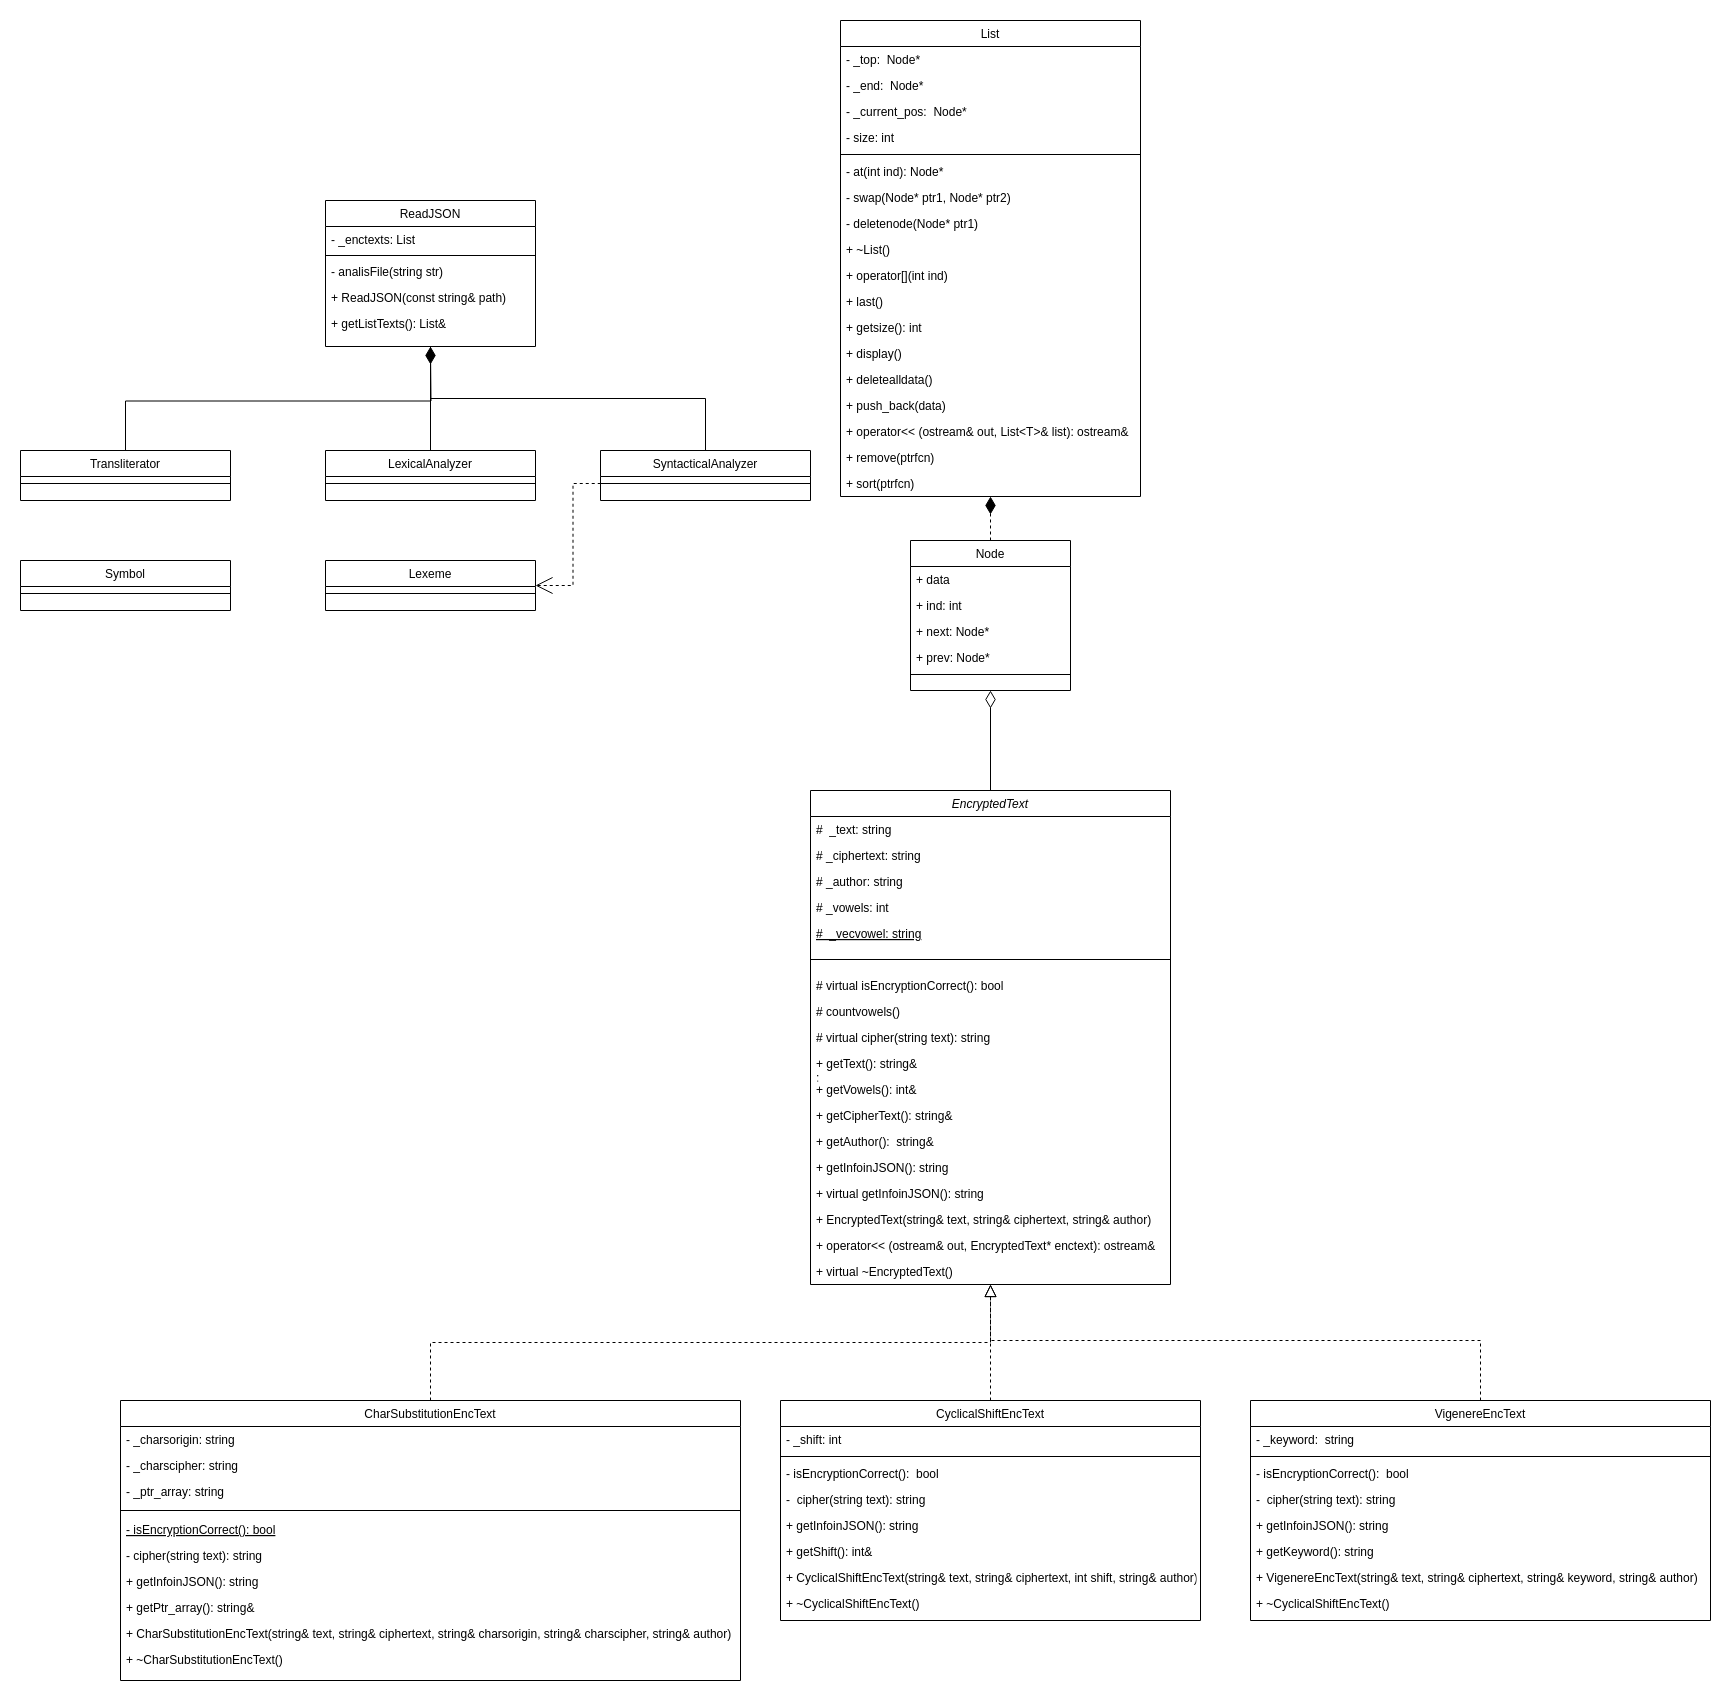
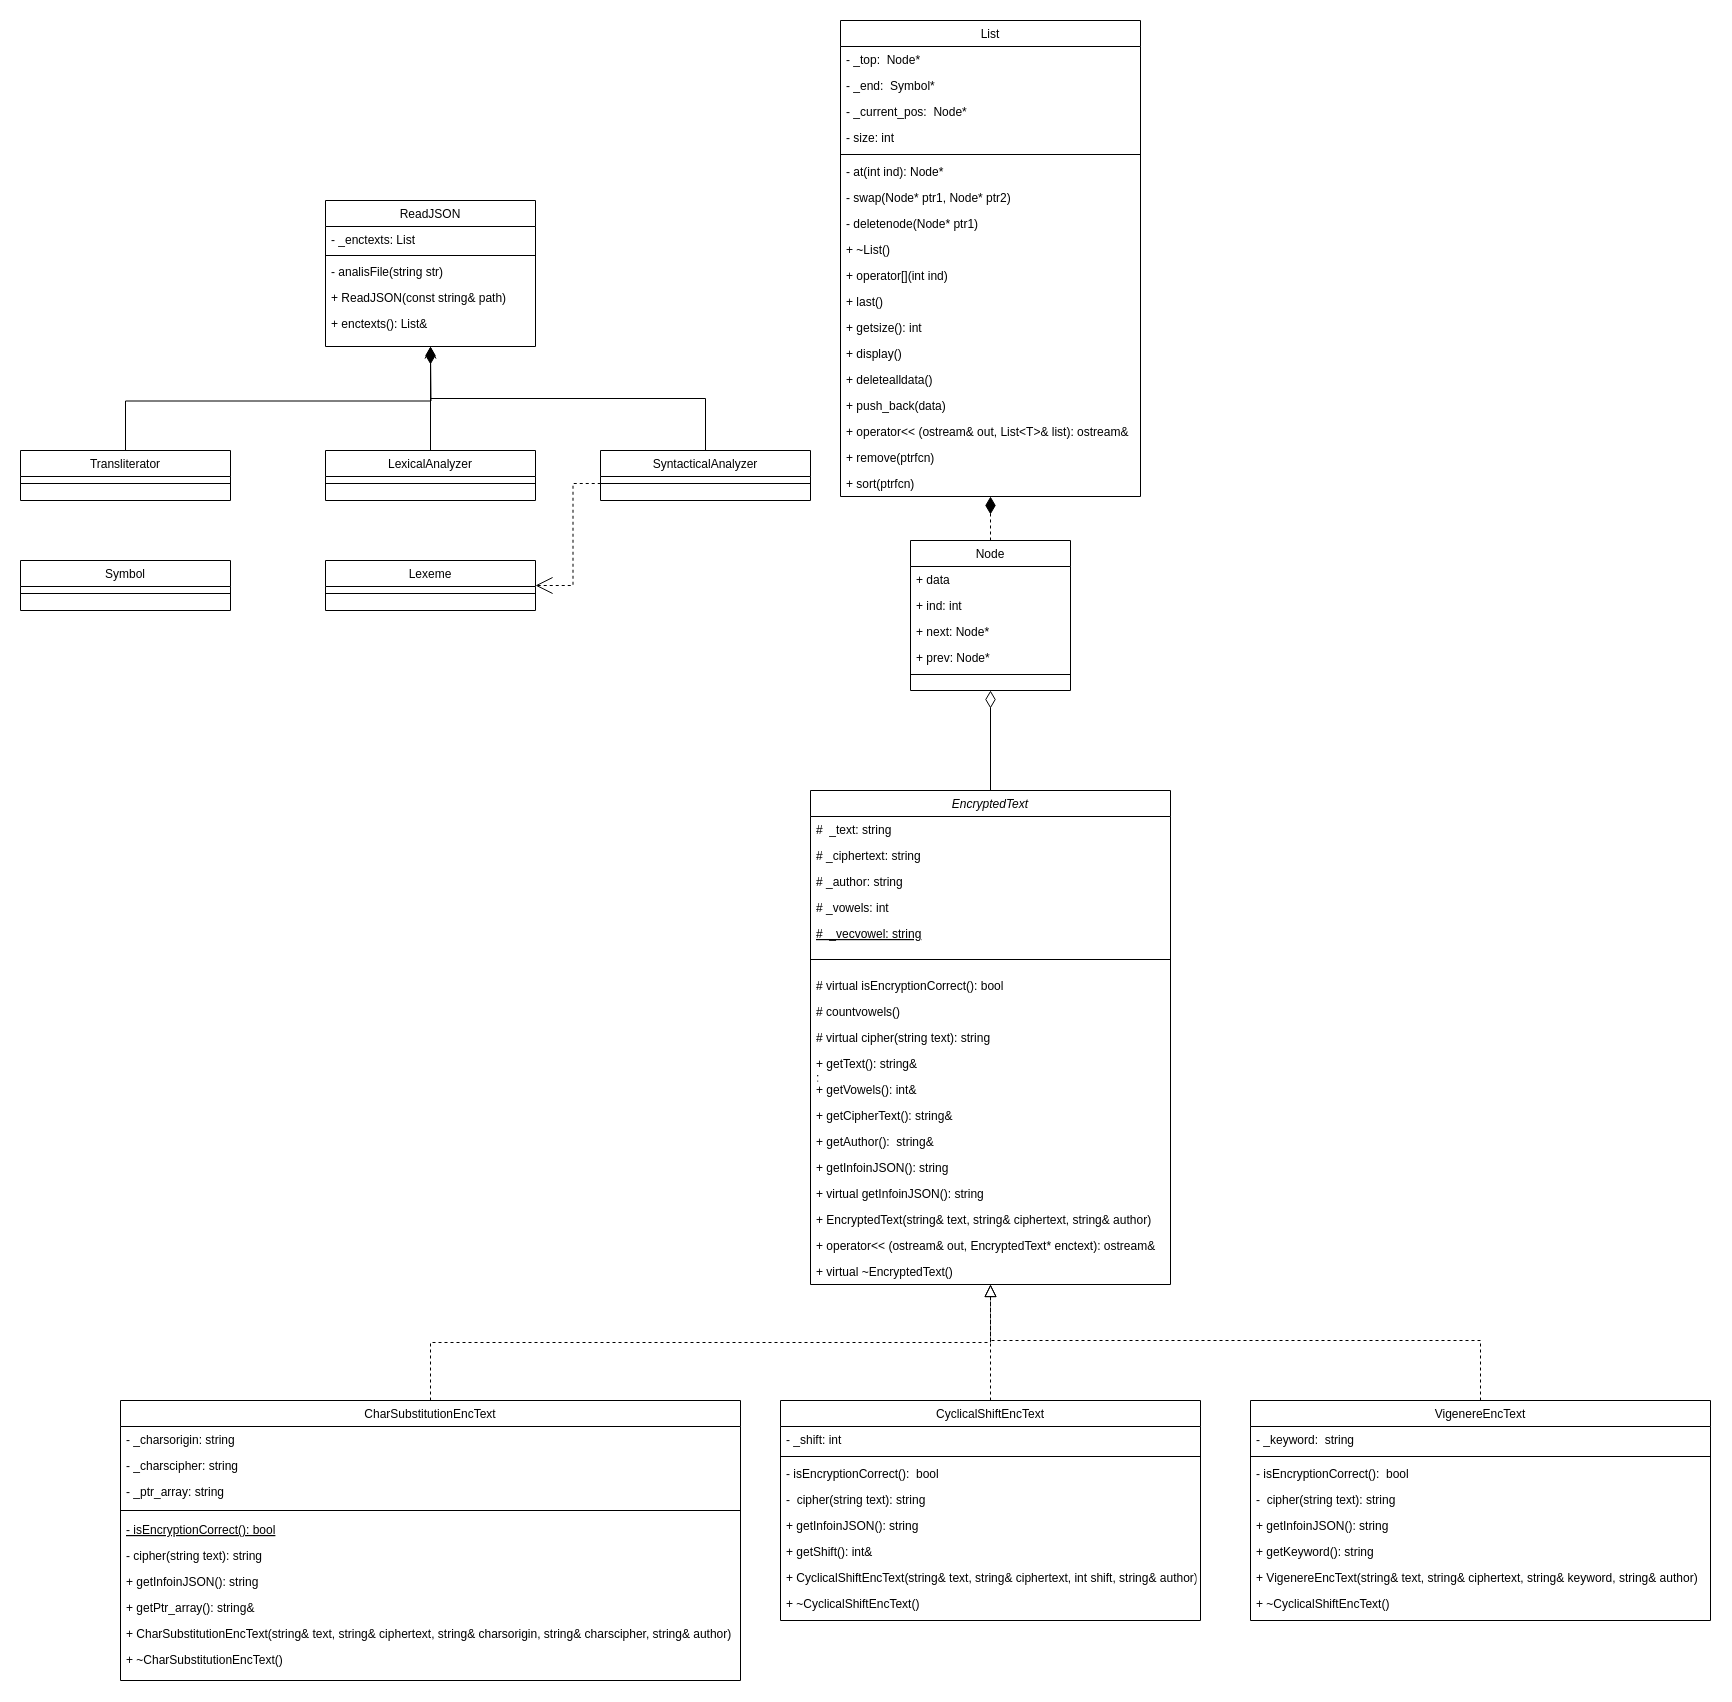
(890, 86) -> (895, 86)
(400, 324) -> (389, 324)
(431, 349) -> (431, 349)
